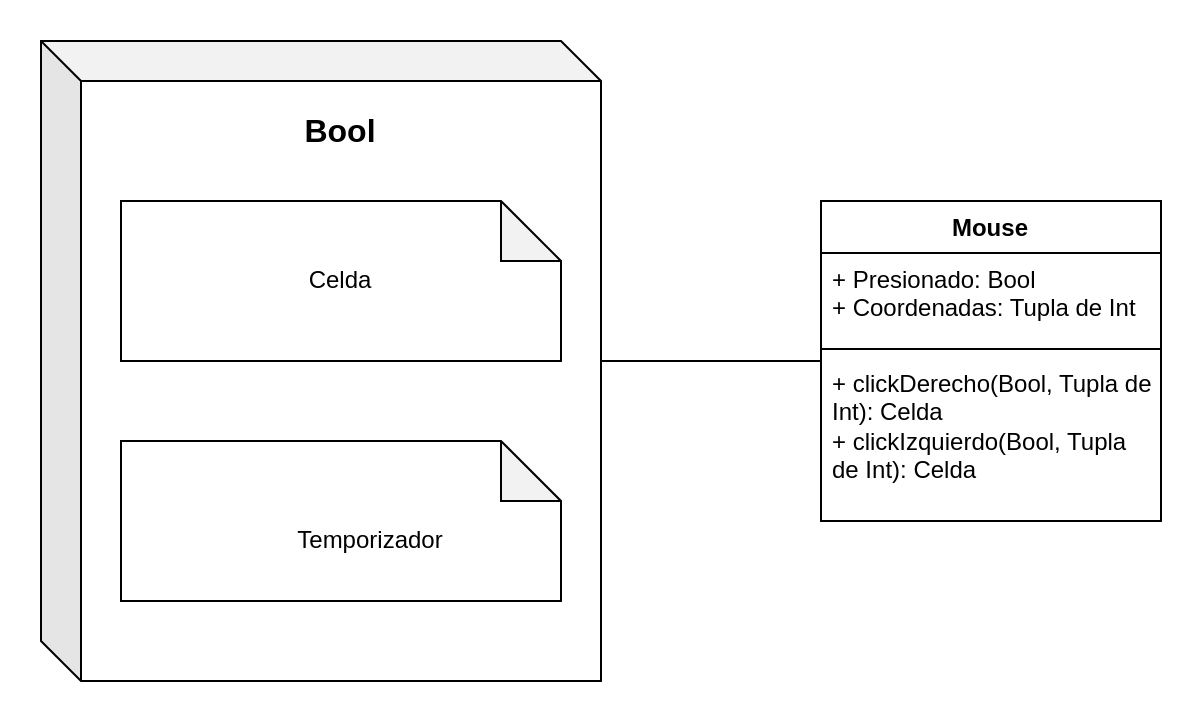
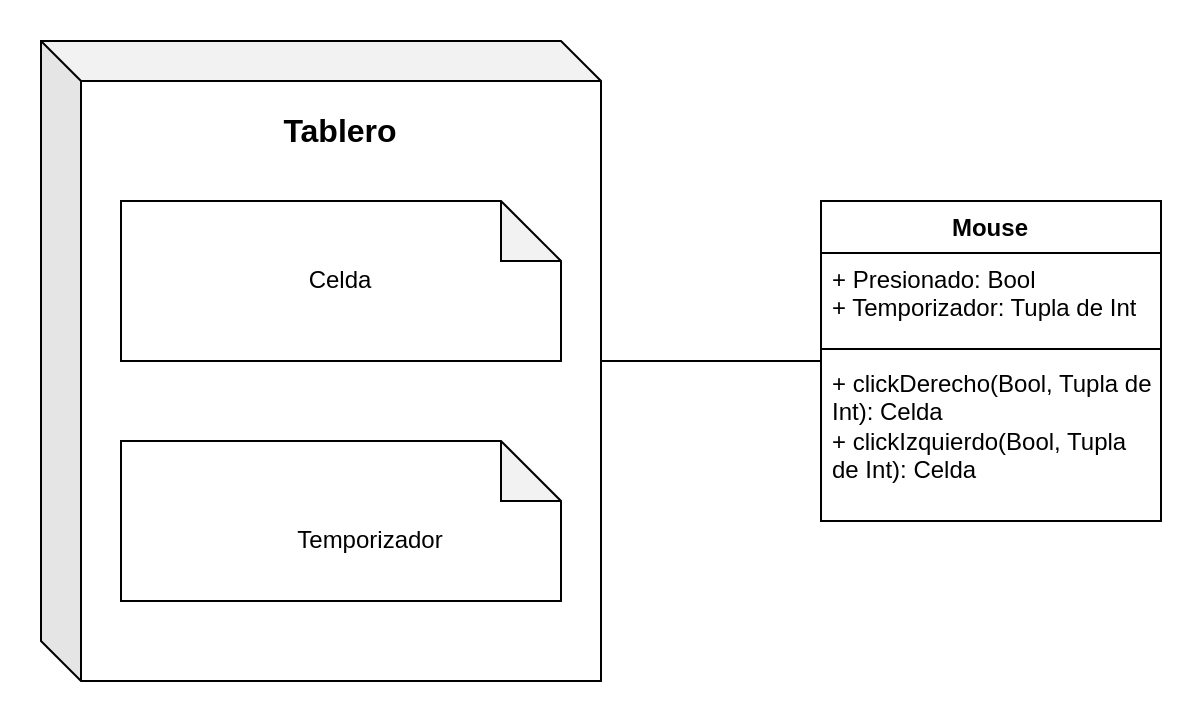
(341, 131) -> (341, 131)
(993, 310) -> (993, 310)
